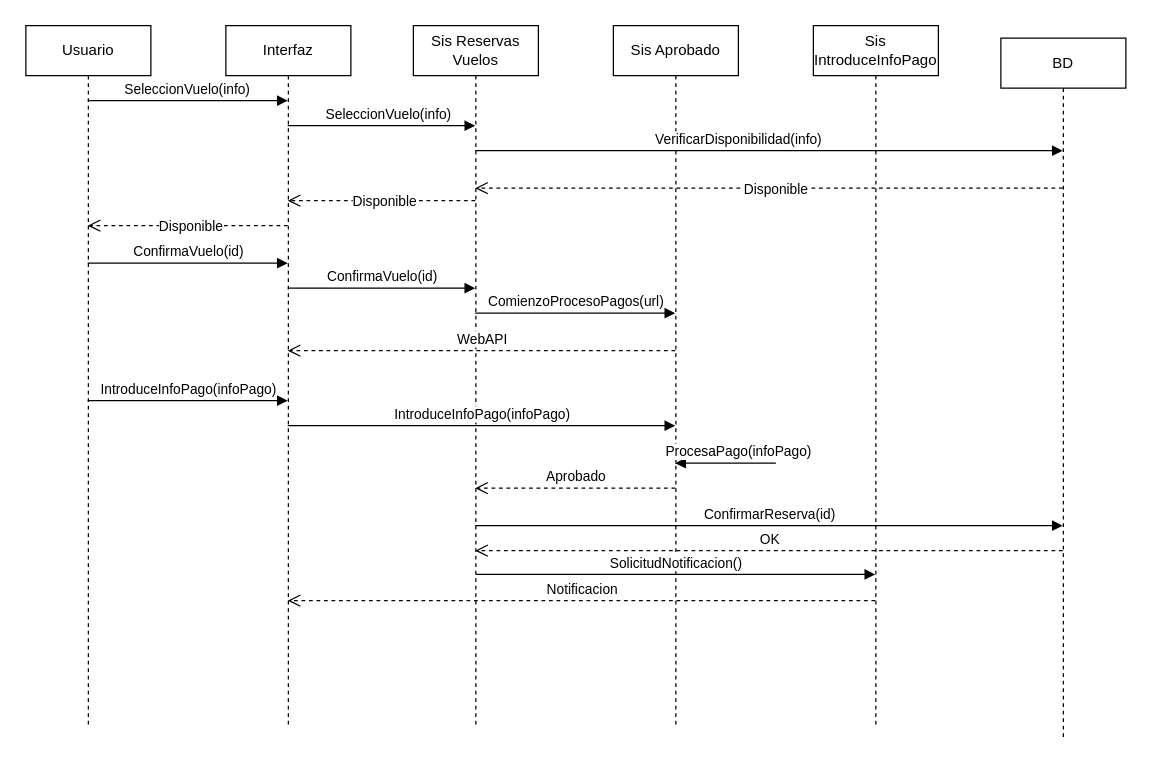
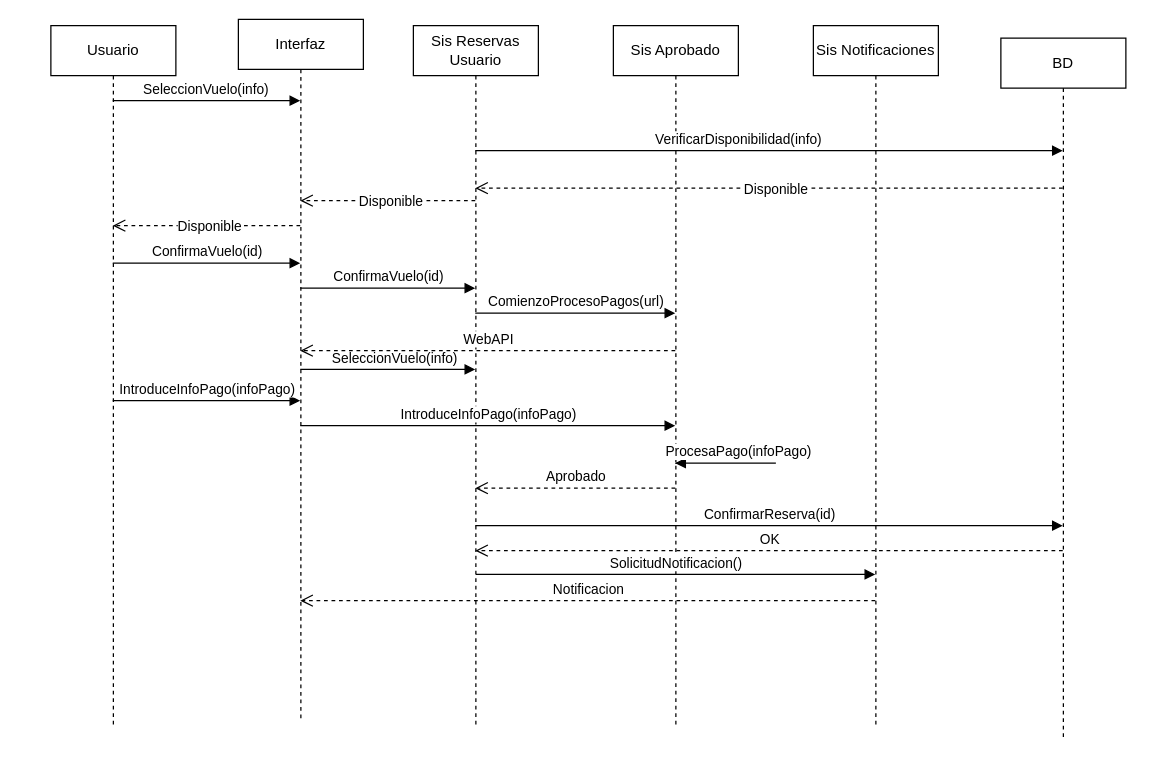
(476, 51) -> (476, 51)
(876, 51) -> (876, 51)
(88, 376) -> (113, 376)
(288, 376) -> (301, 369)
